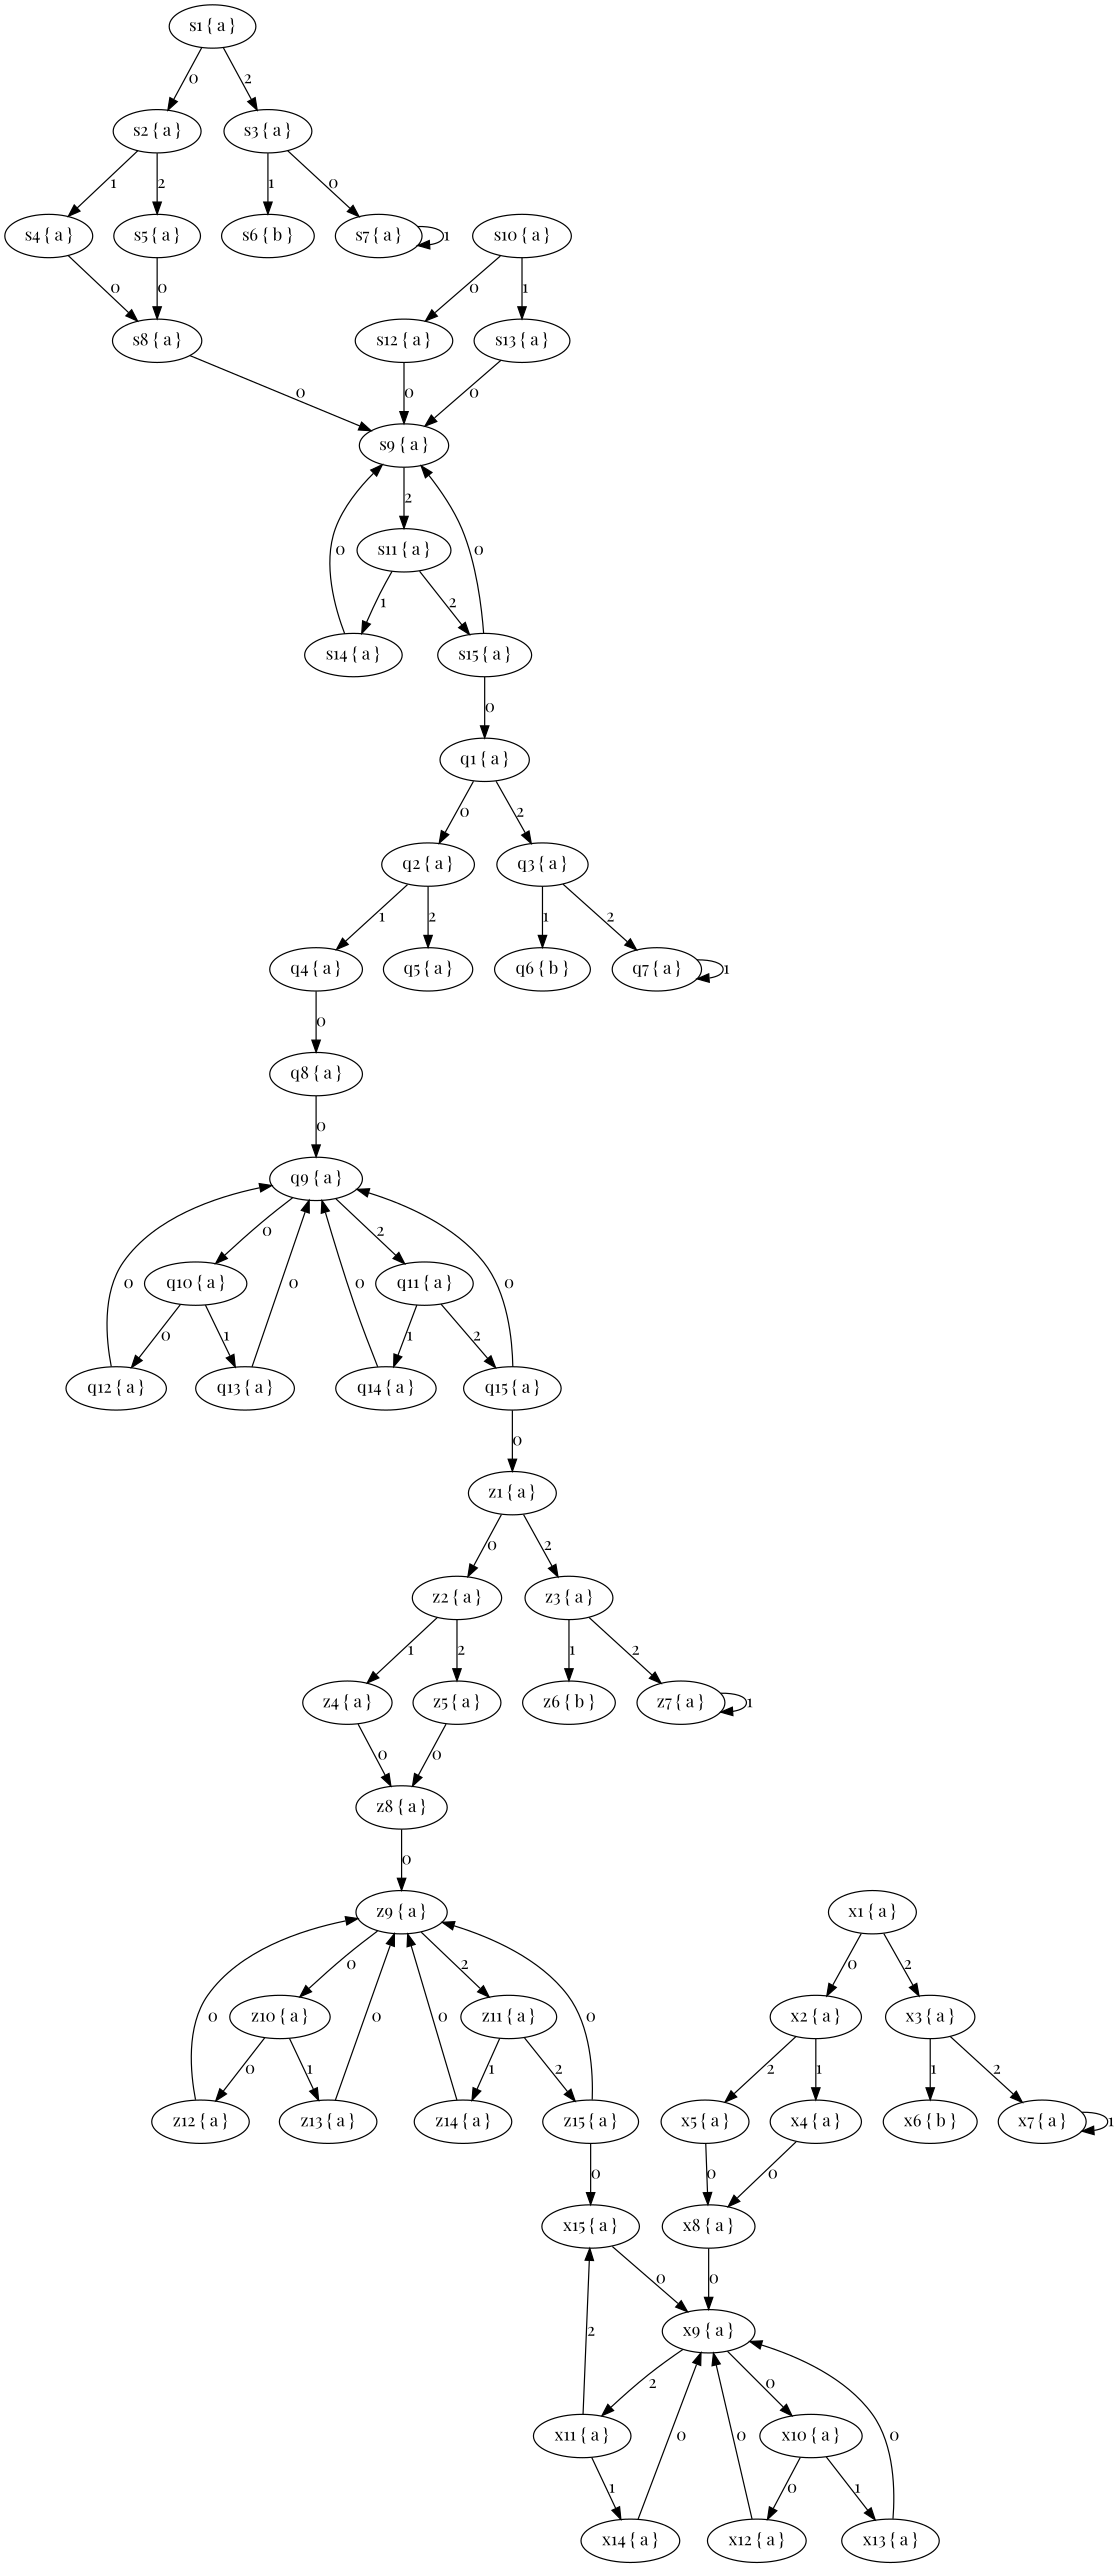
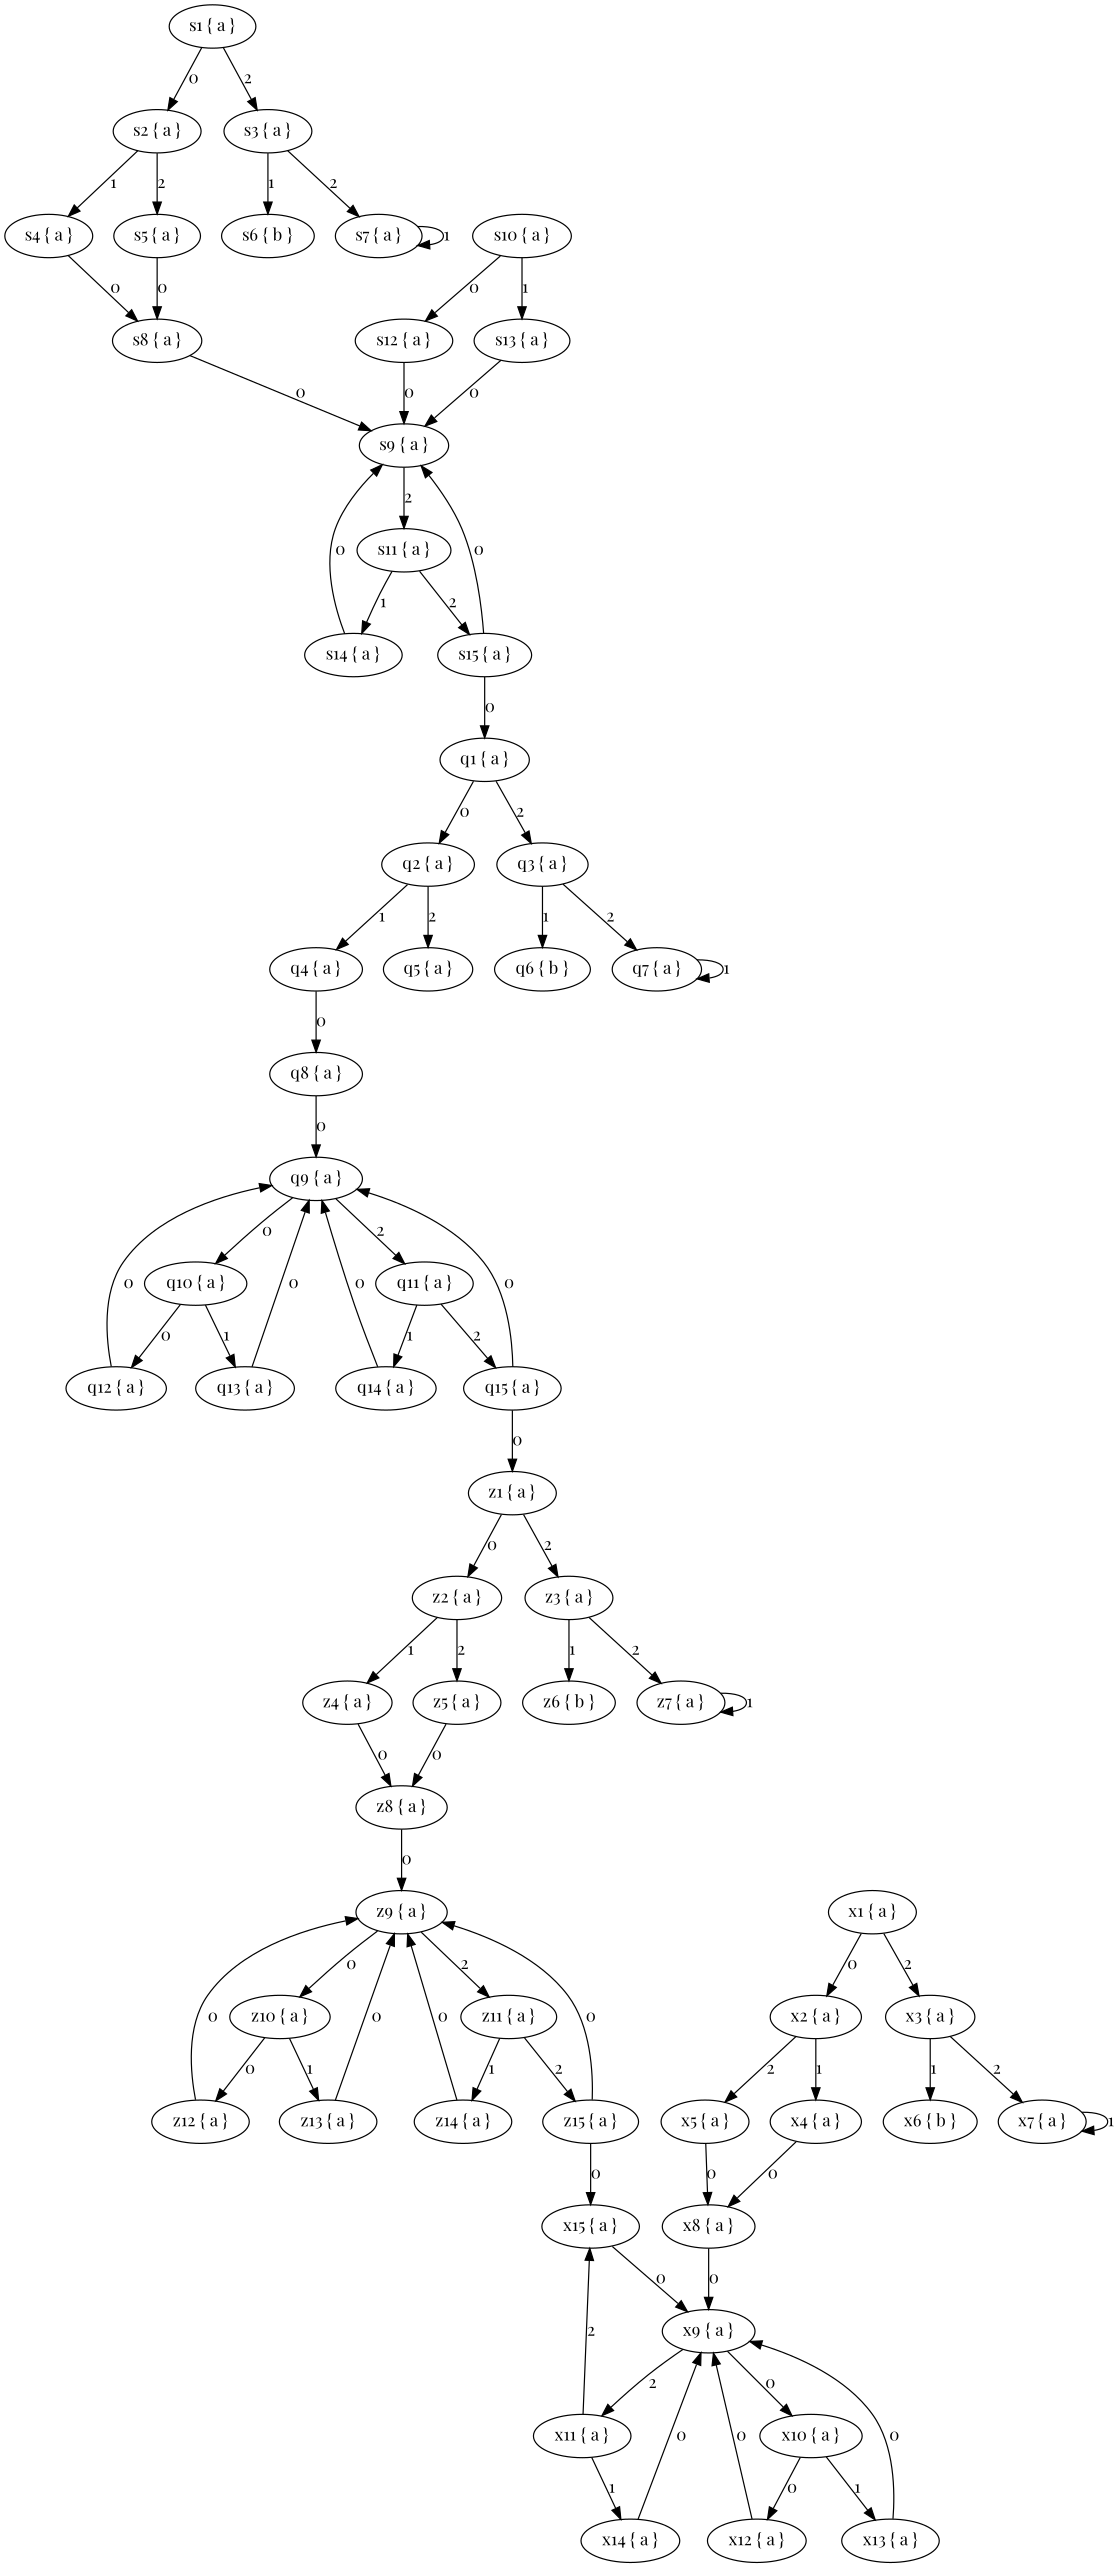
(334, 184) -> (334, 184)
